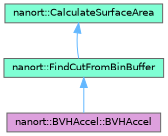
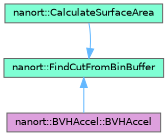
(77, 46) -> (90, 36)
